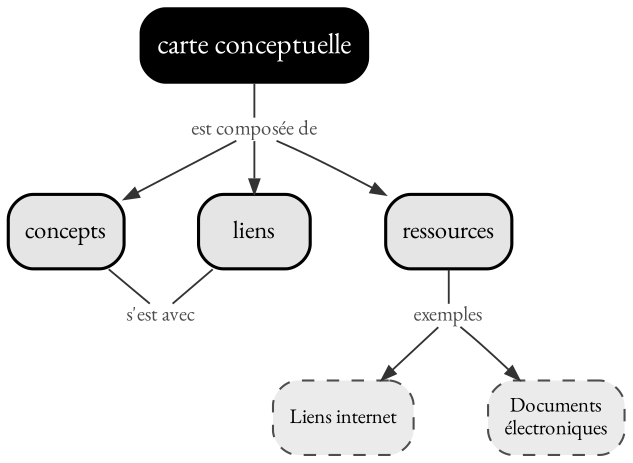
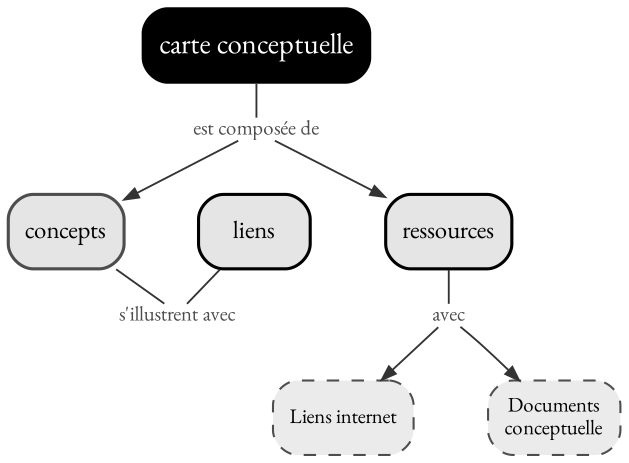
(254, 160) -> none
(66, 232) -> (66, 232)
(161, 315) -> (178, 315)
(449, 315) -> (449, 315)
(556, 418) -> (554, 418)
